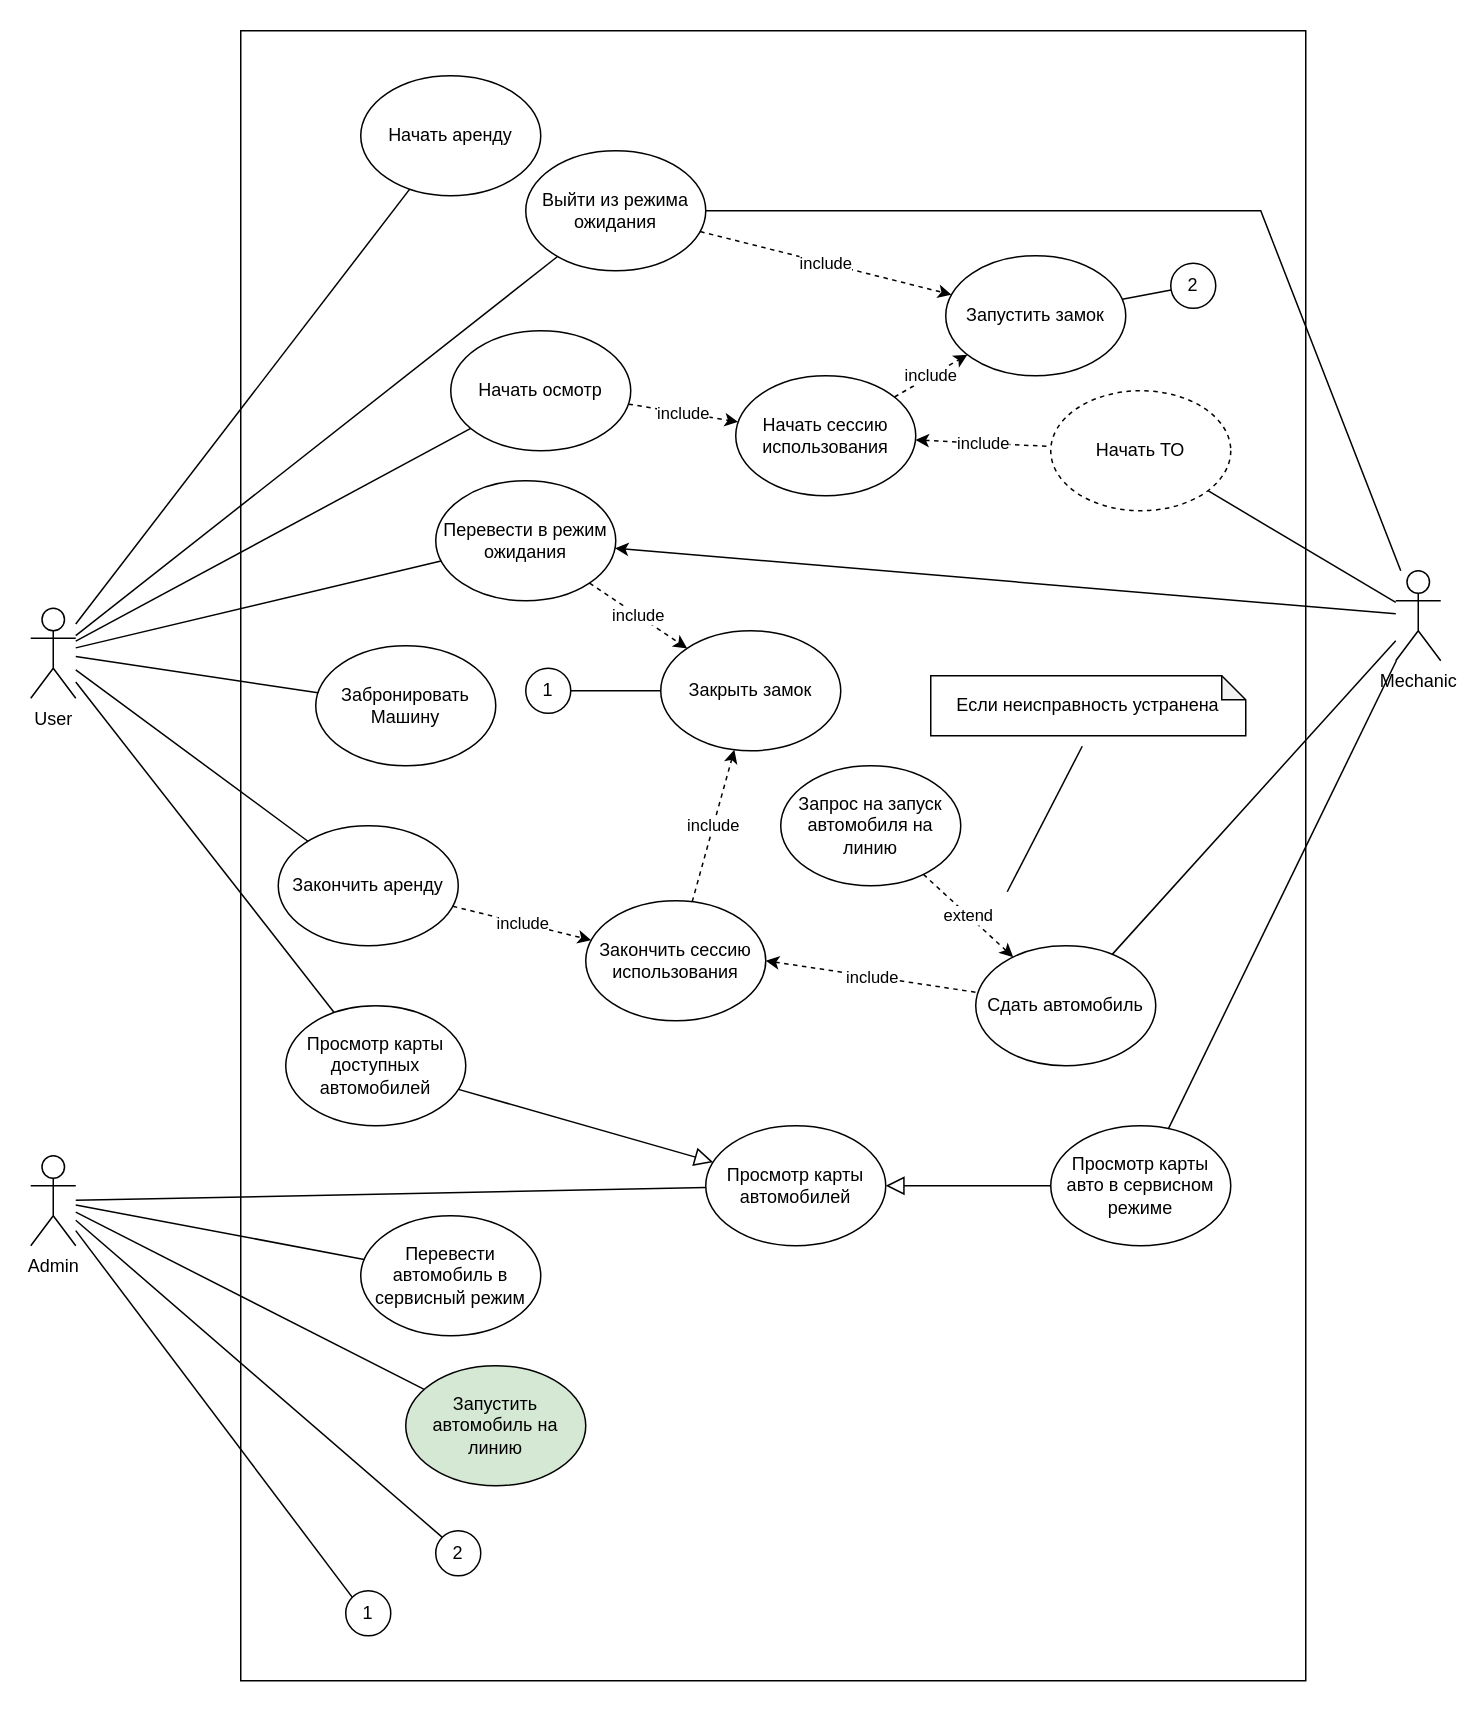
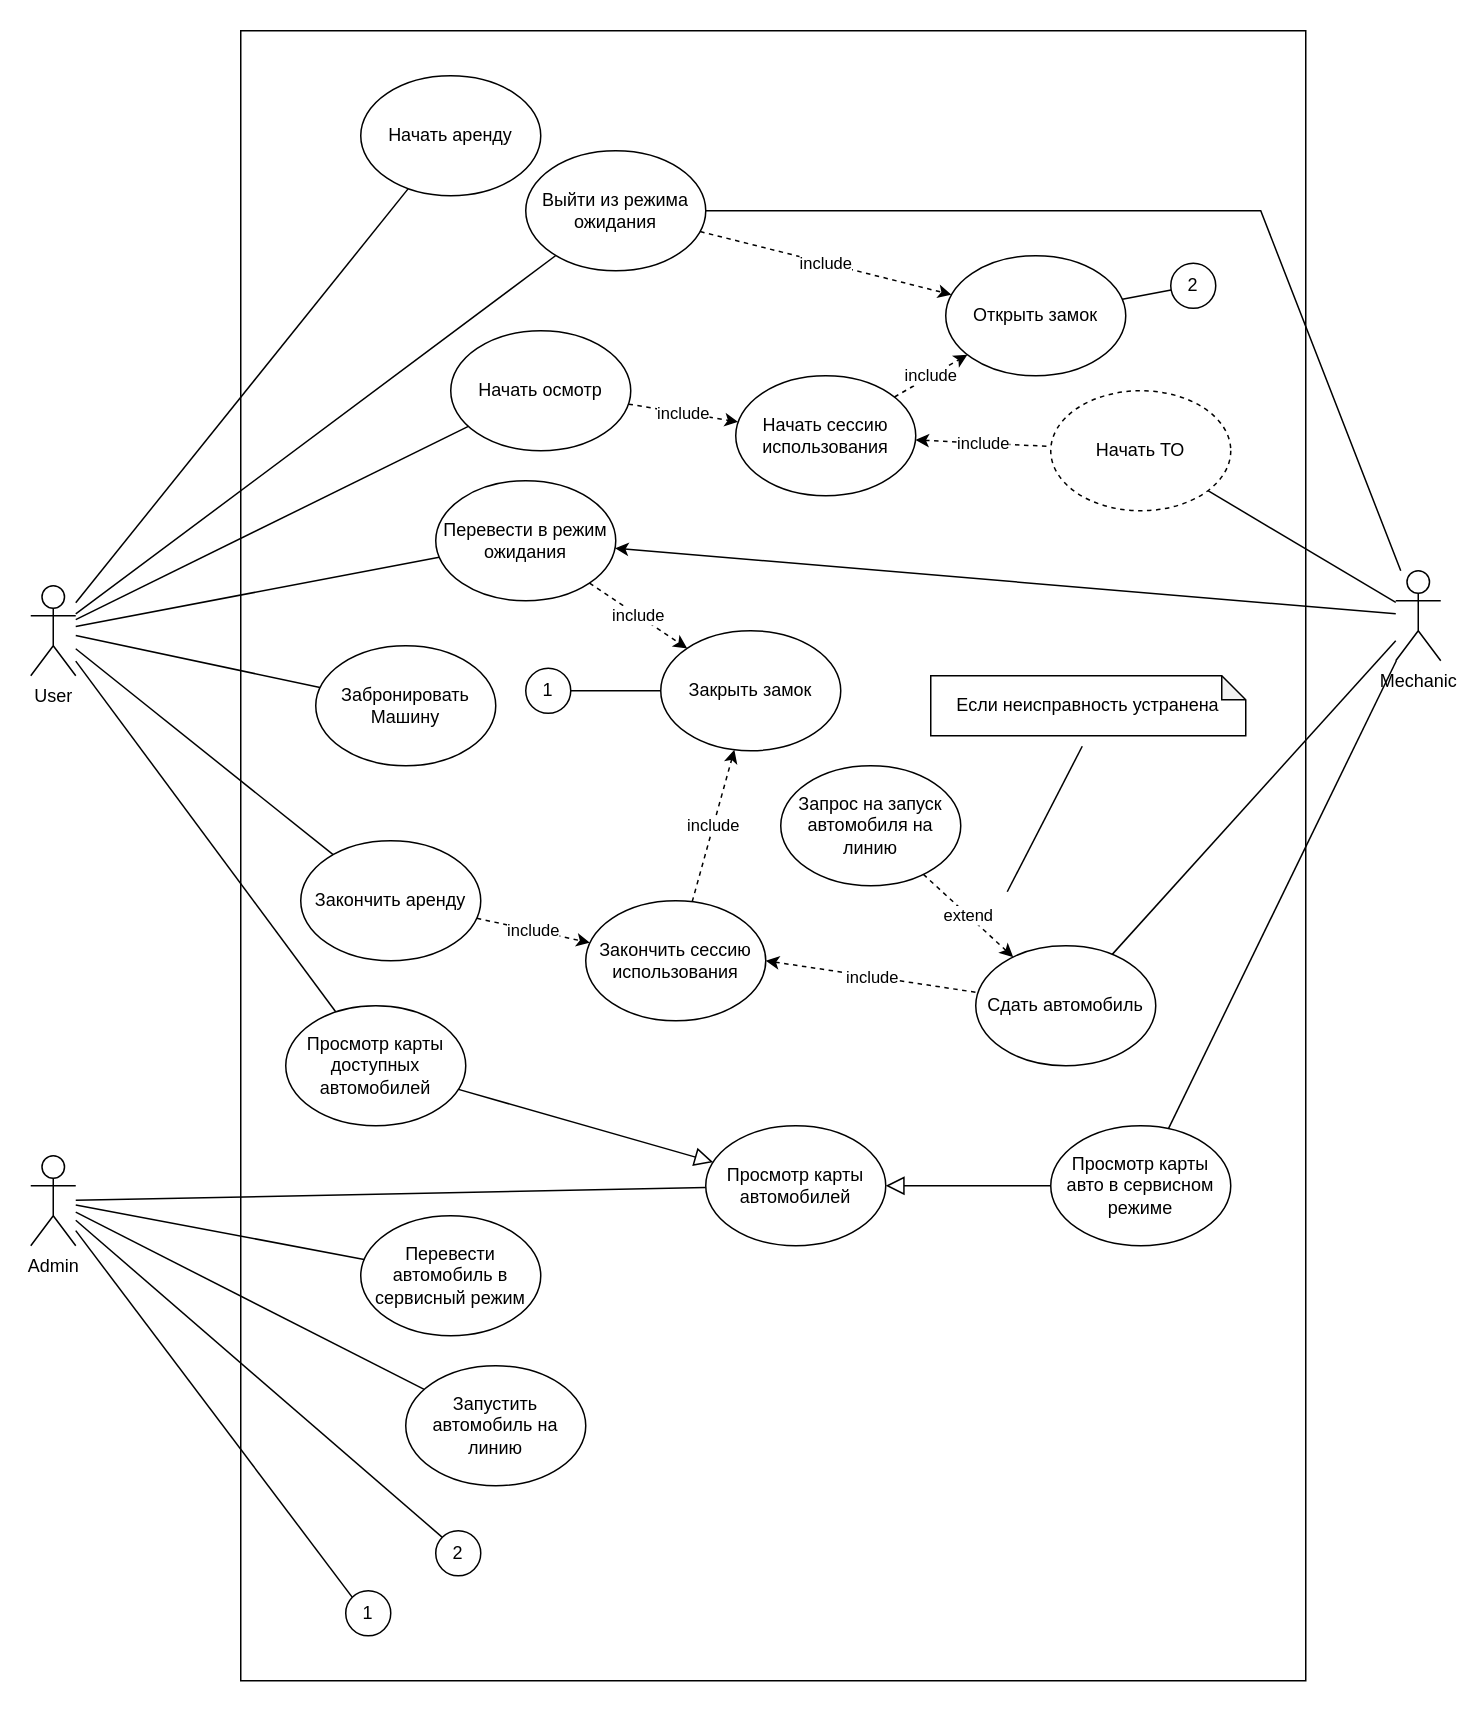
(1036, 316) -> (1036, 316)
(53, 653) -> (53, 631)
(368, 886) -> (391, 901)
(496, 1426) -> (496, 1426)
